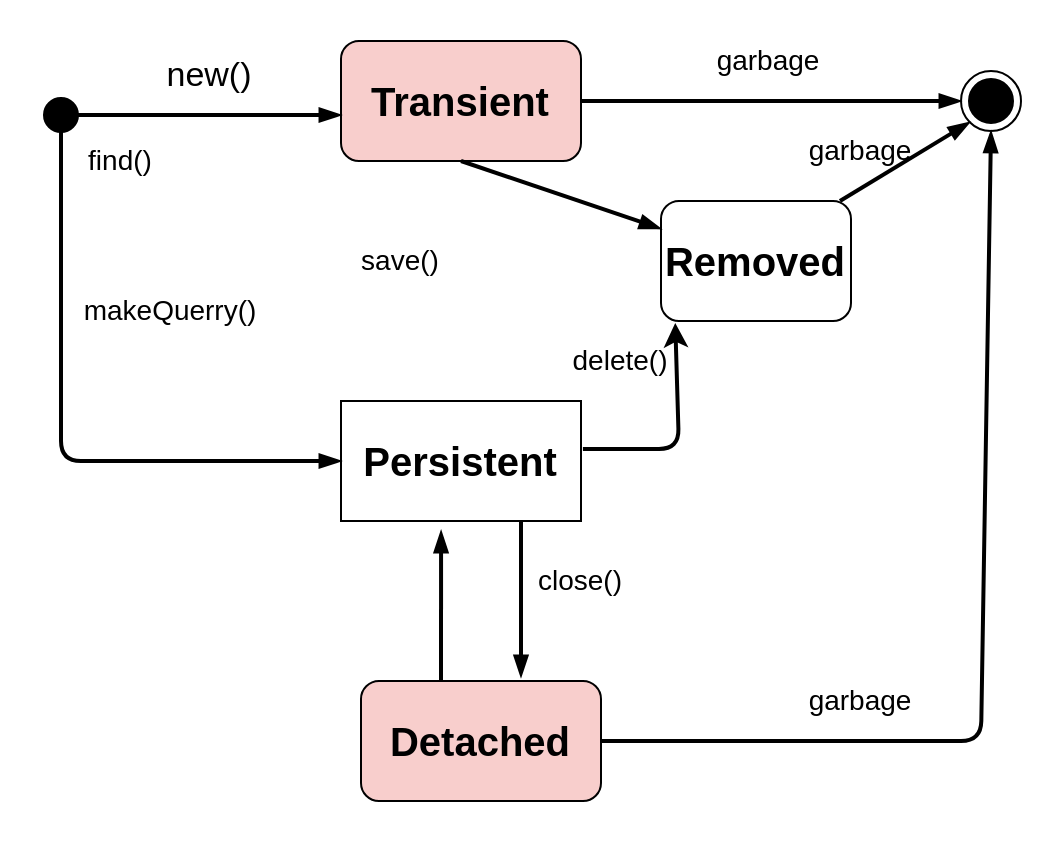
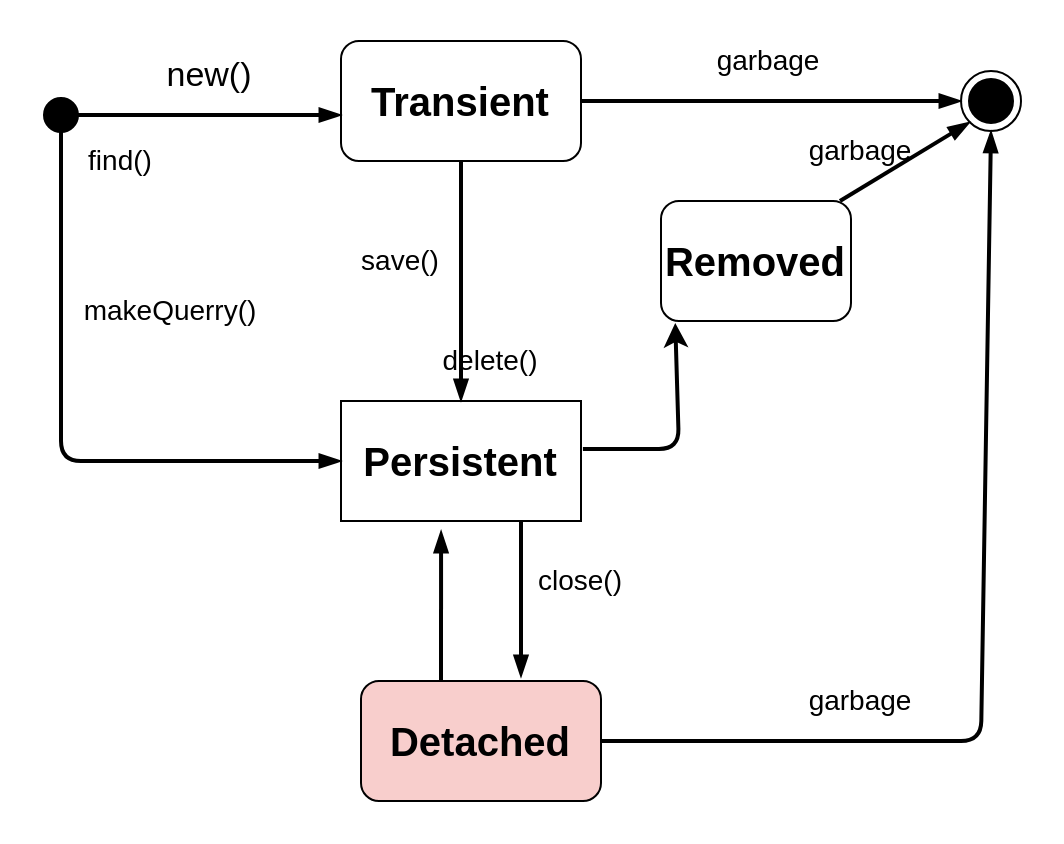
(461, 101) -> (461, 101)
(551, 192) -> (461, 270)
(621, 361) -> (491, 361)
